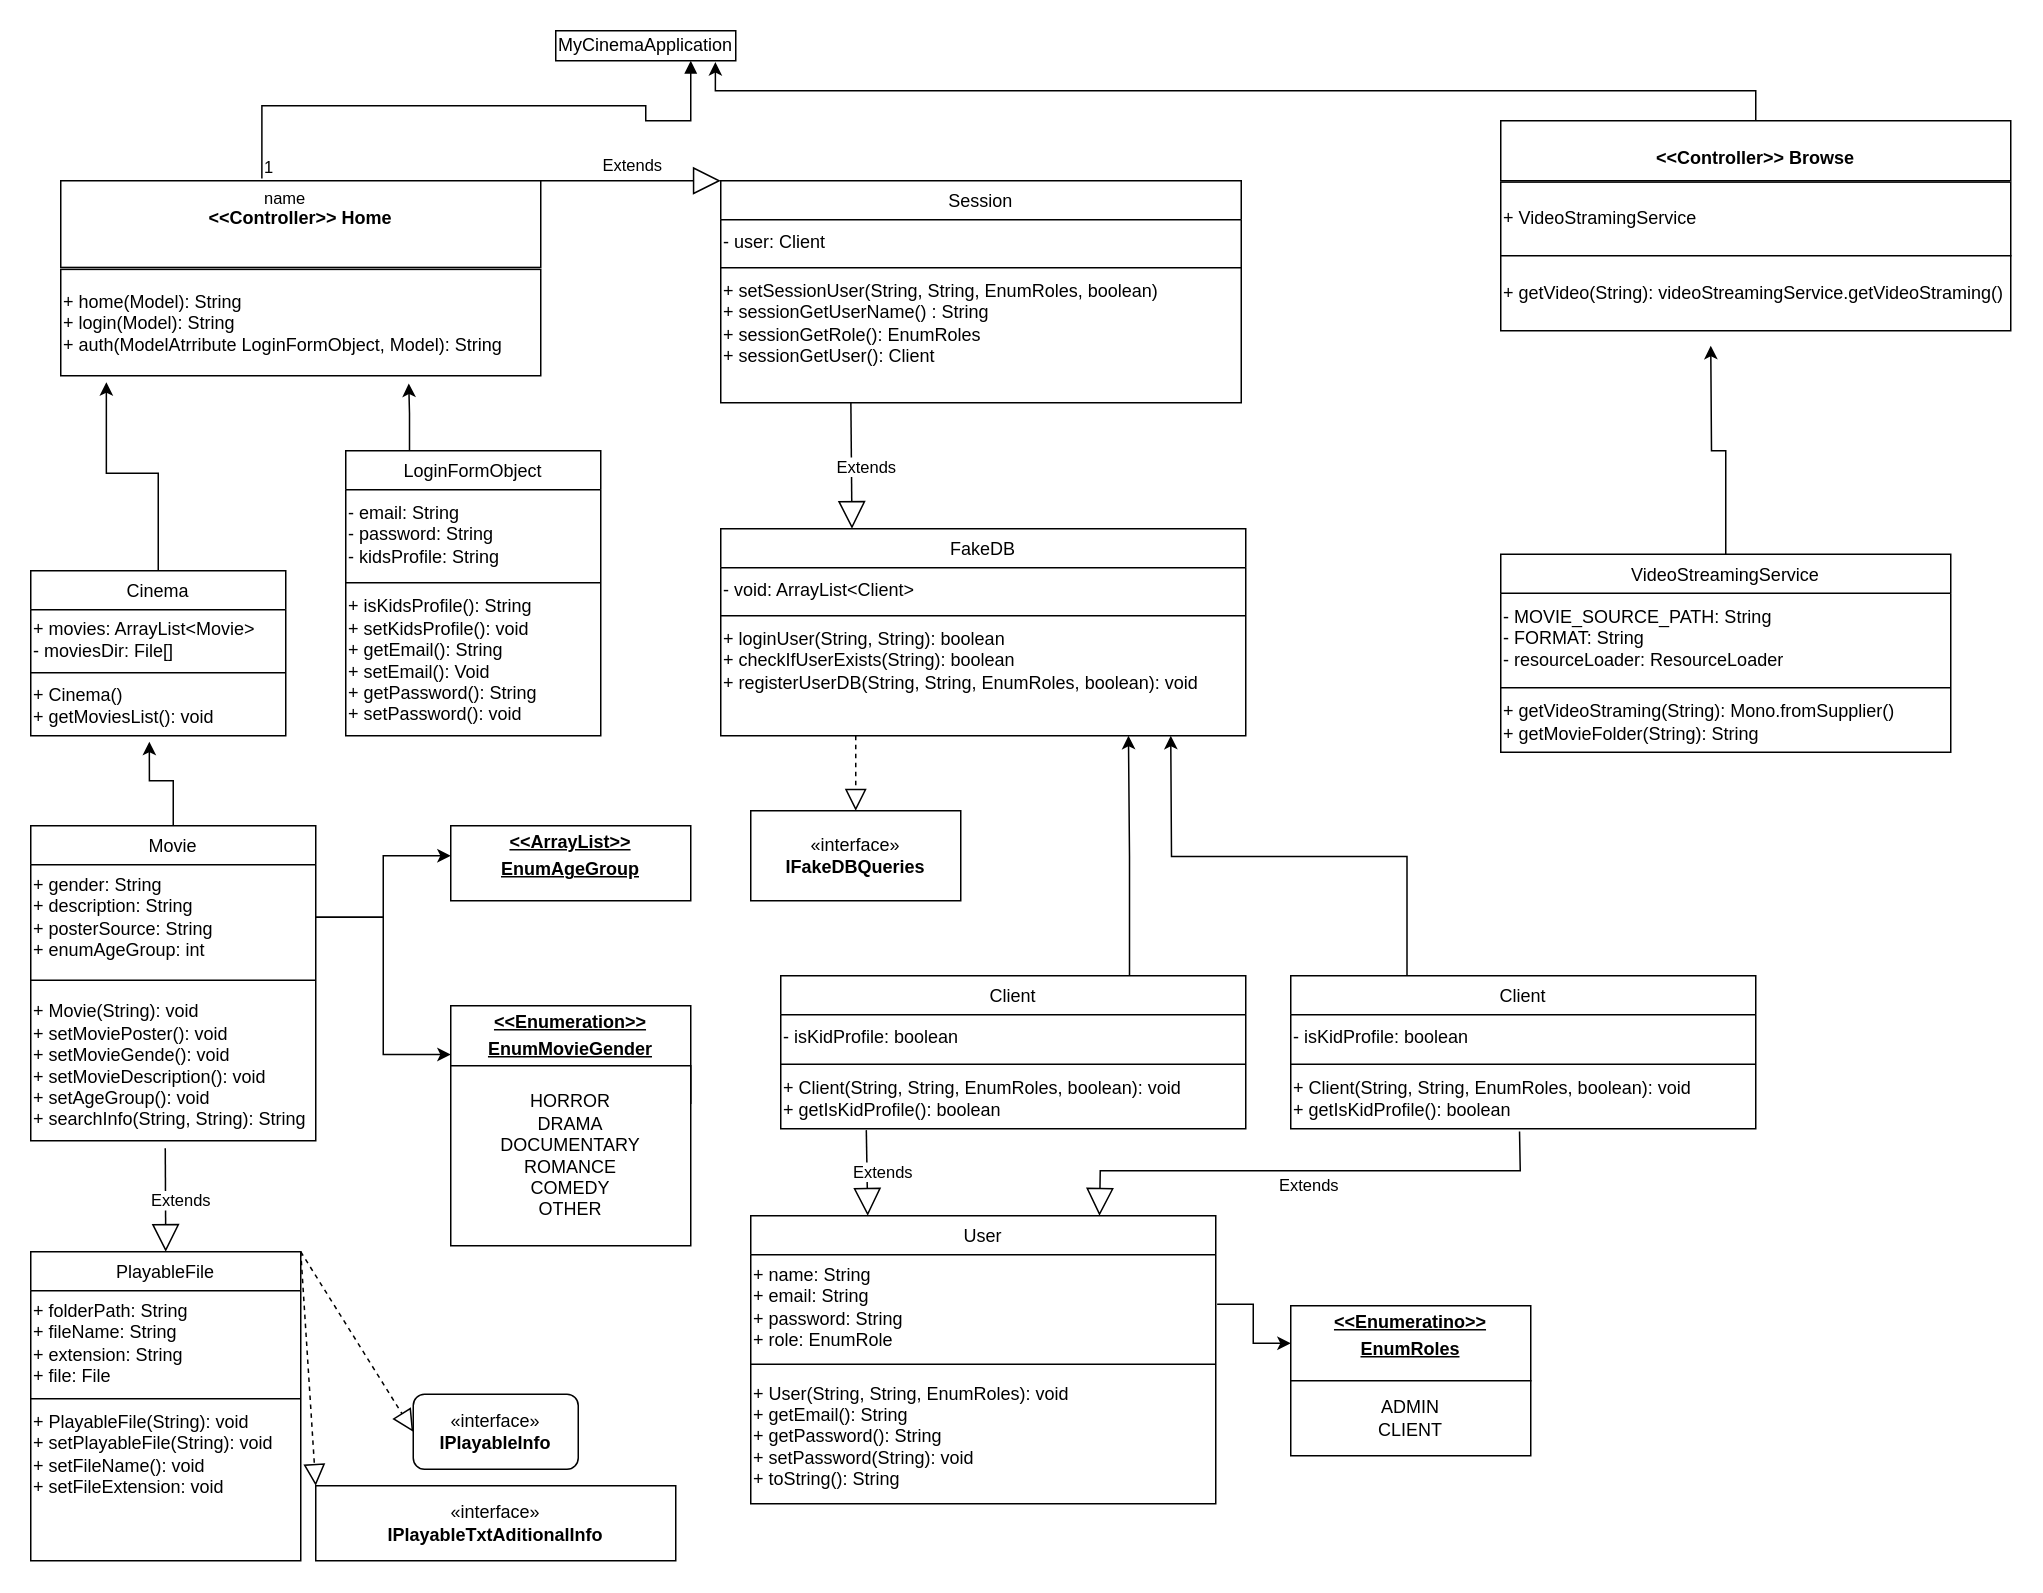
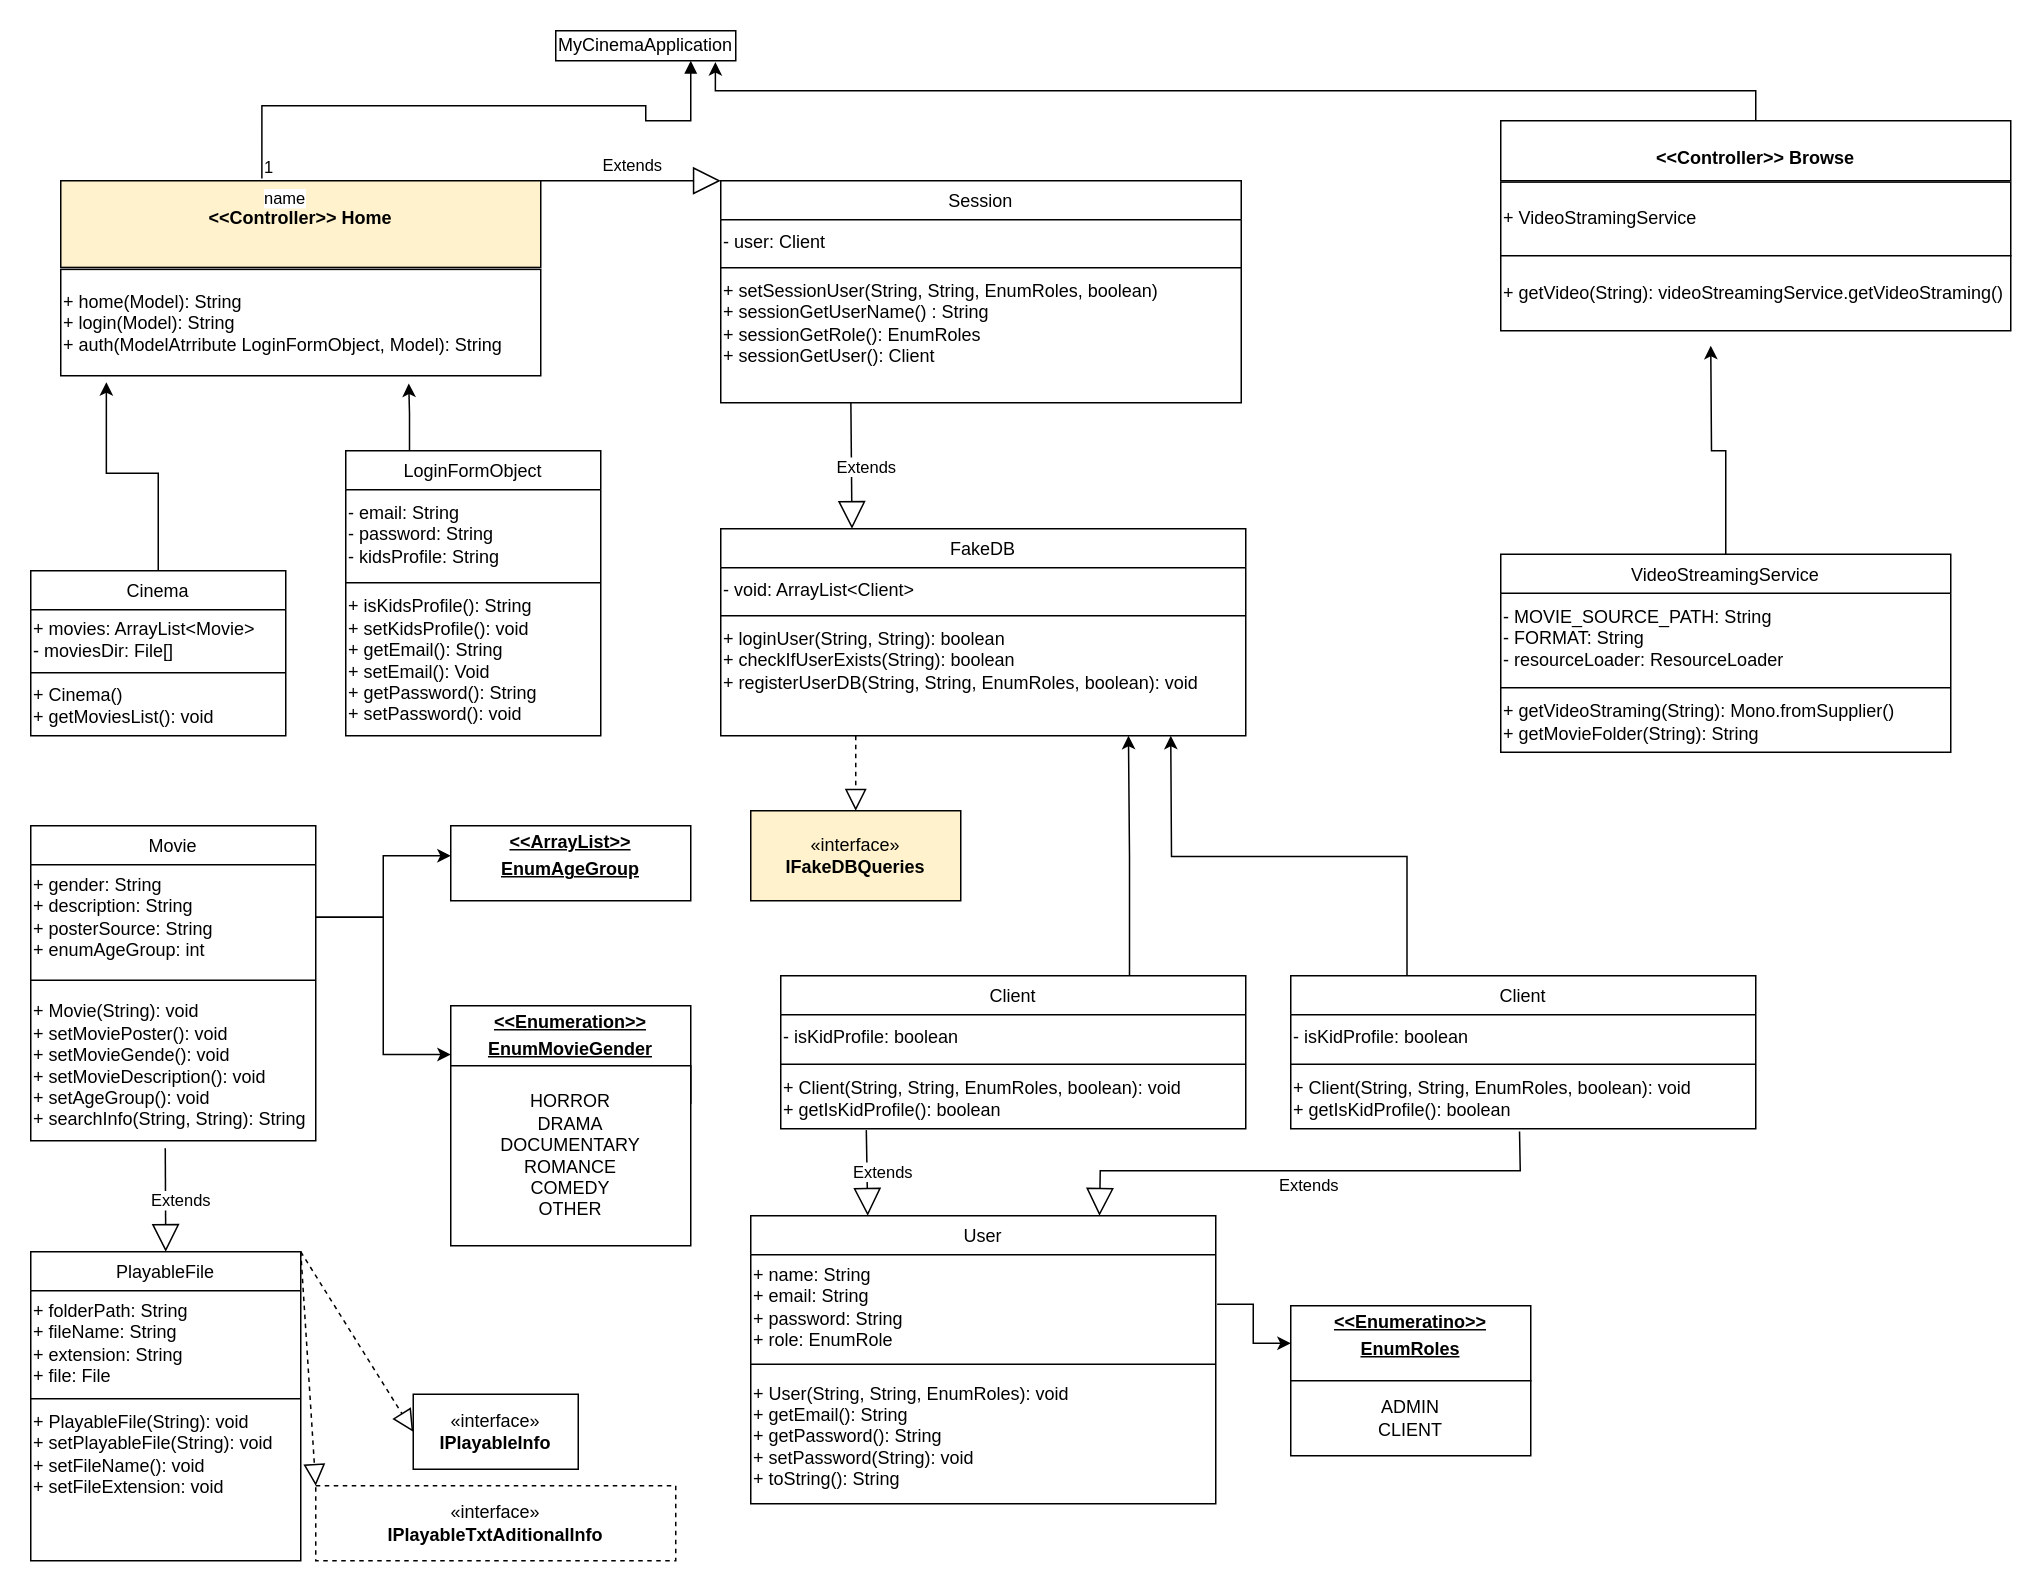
(301, 224) -> (301, 224)
(170, 781) -> none
(856, 856) -> (856, 856)
(496, 1432) -> (496, 1432)
(496, 1523) -> (496, 1523)
